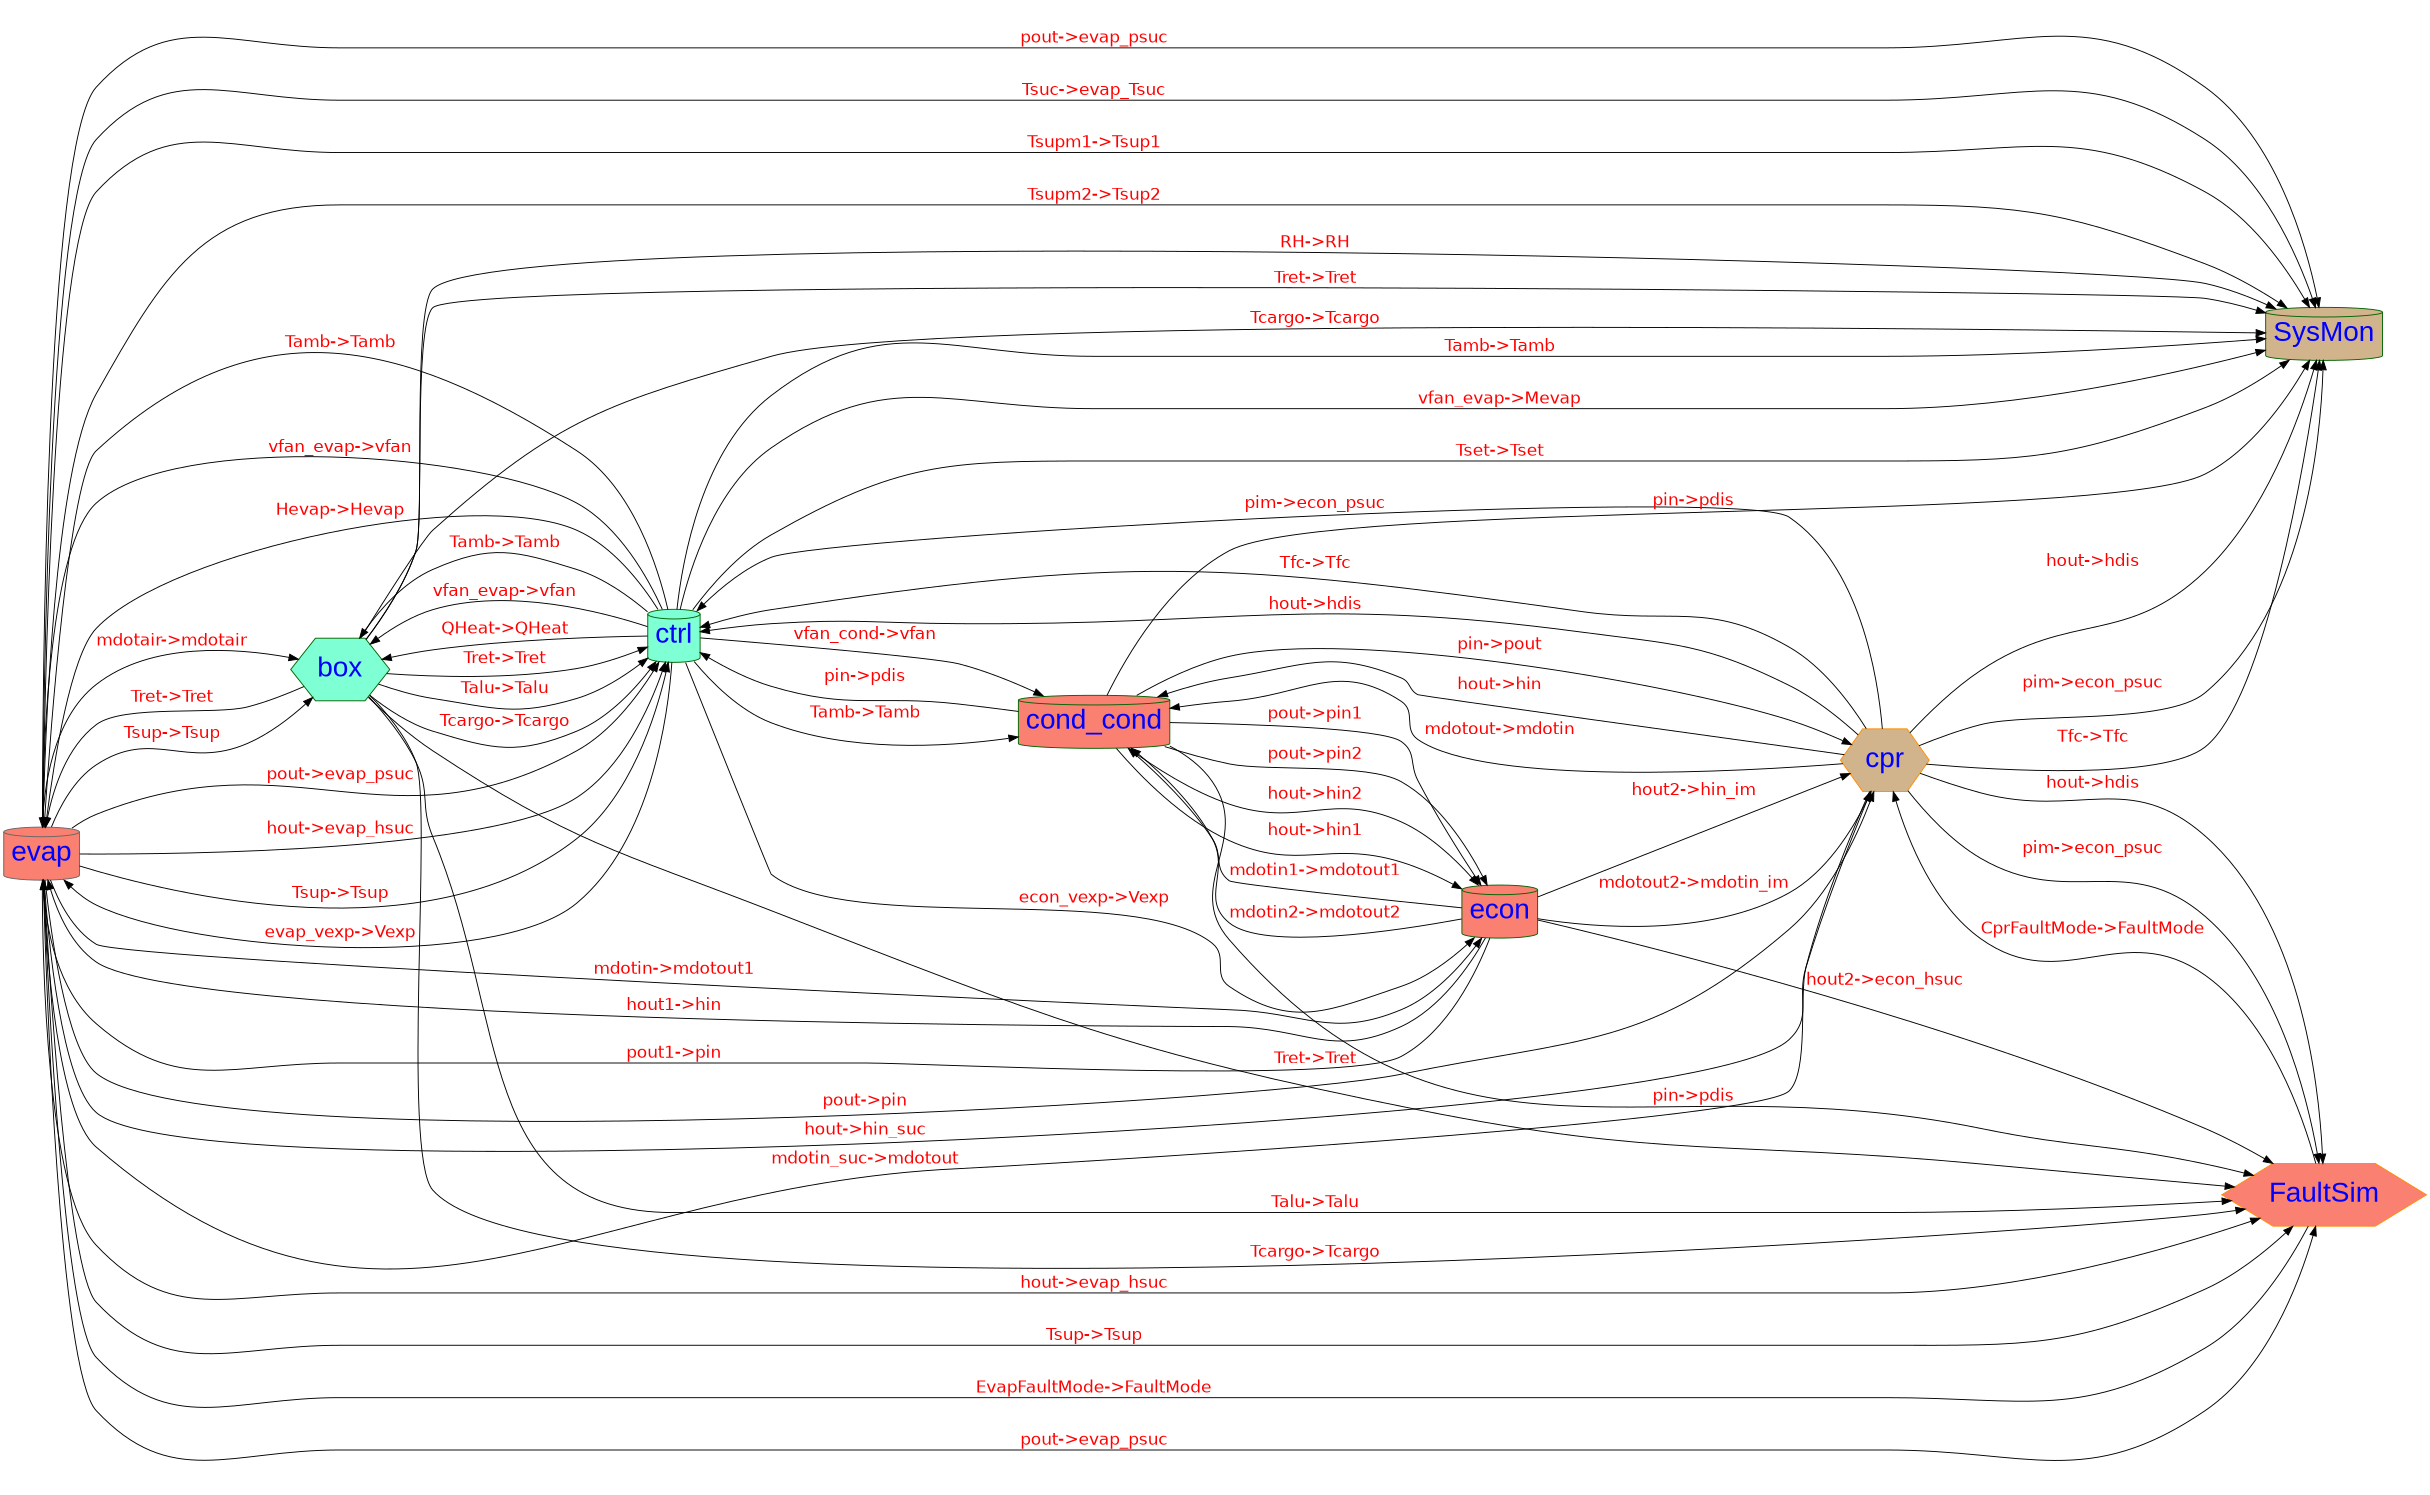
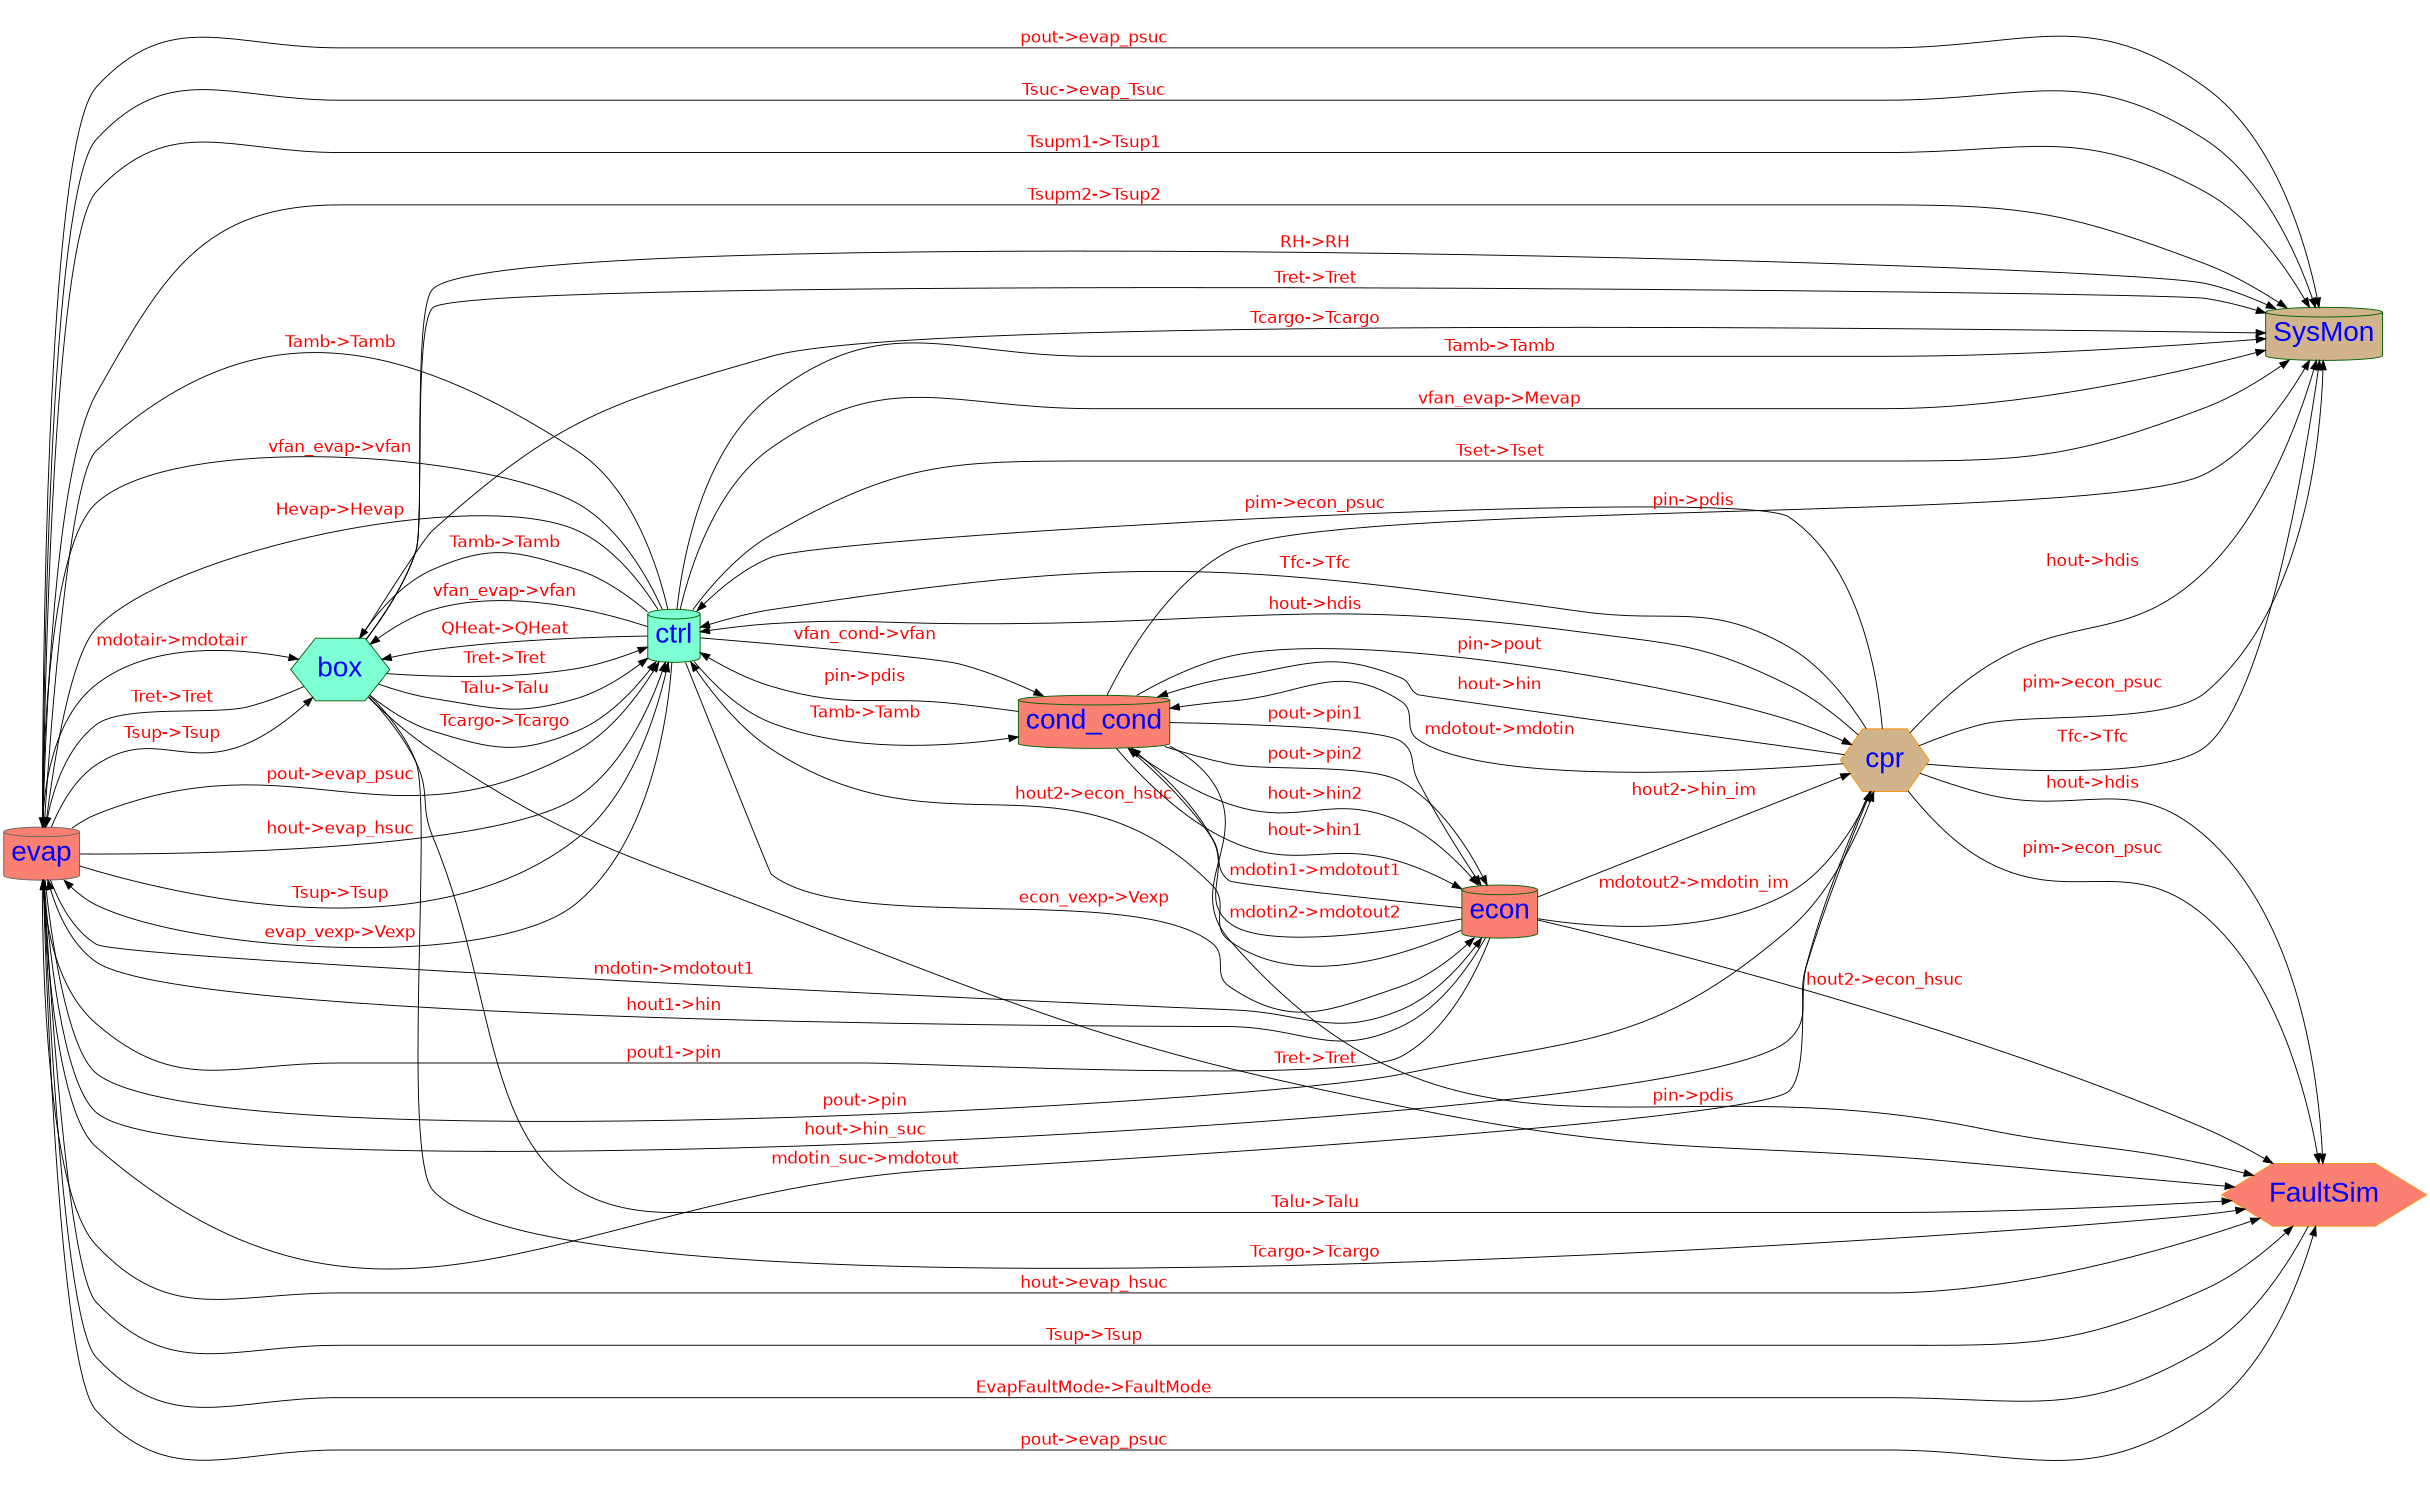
none -> (1093, 816)
(2121, 953) -> none
